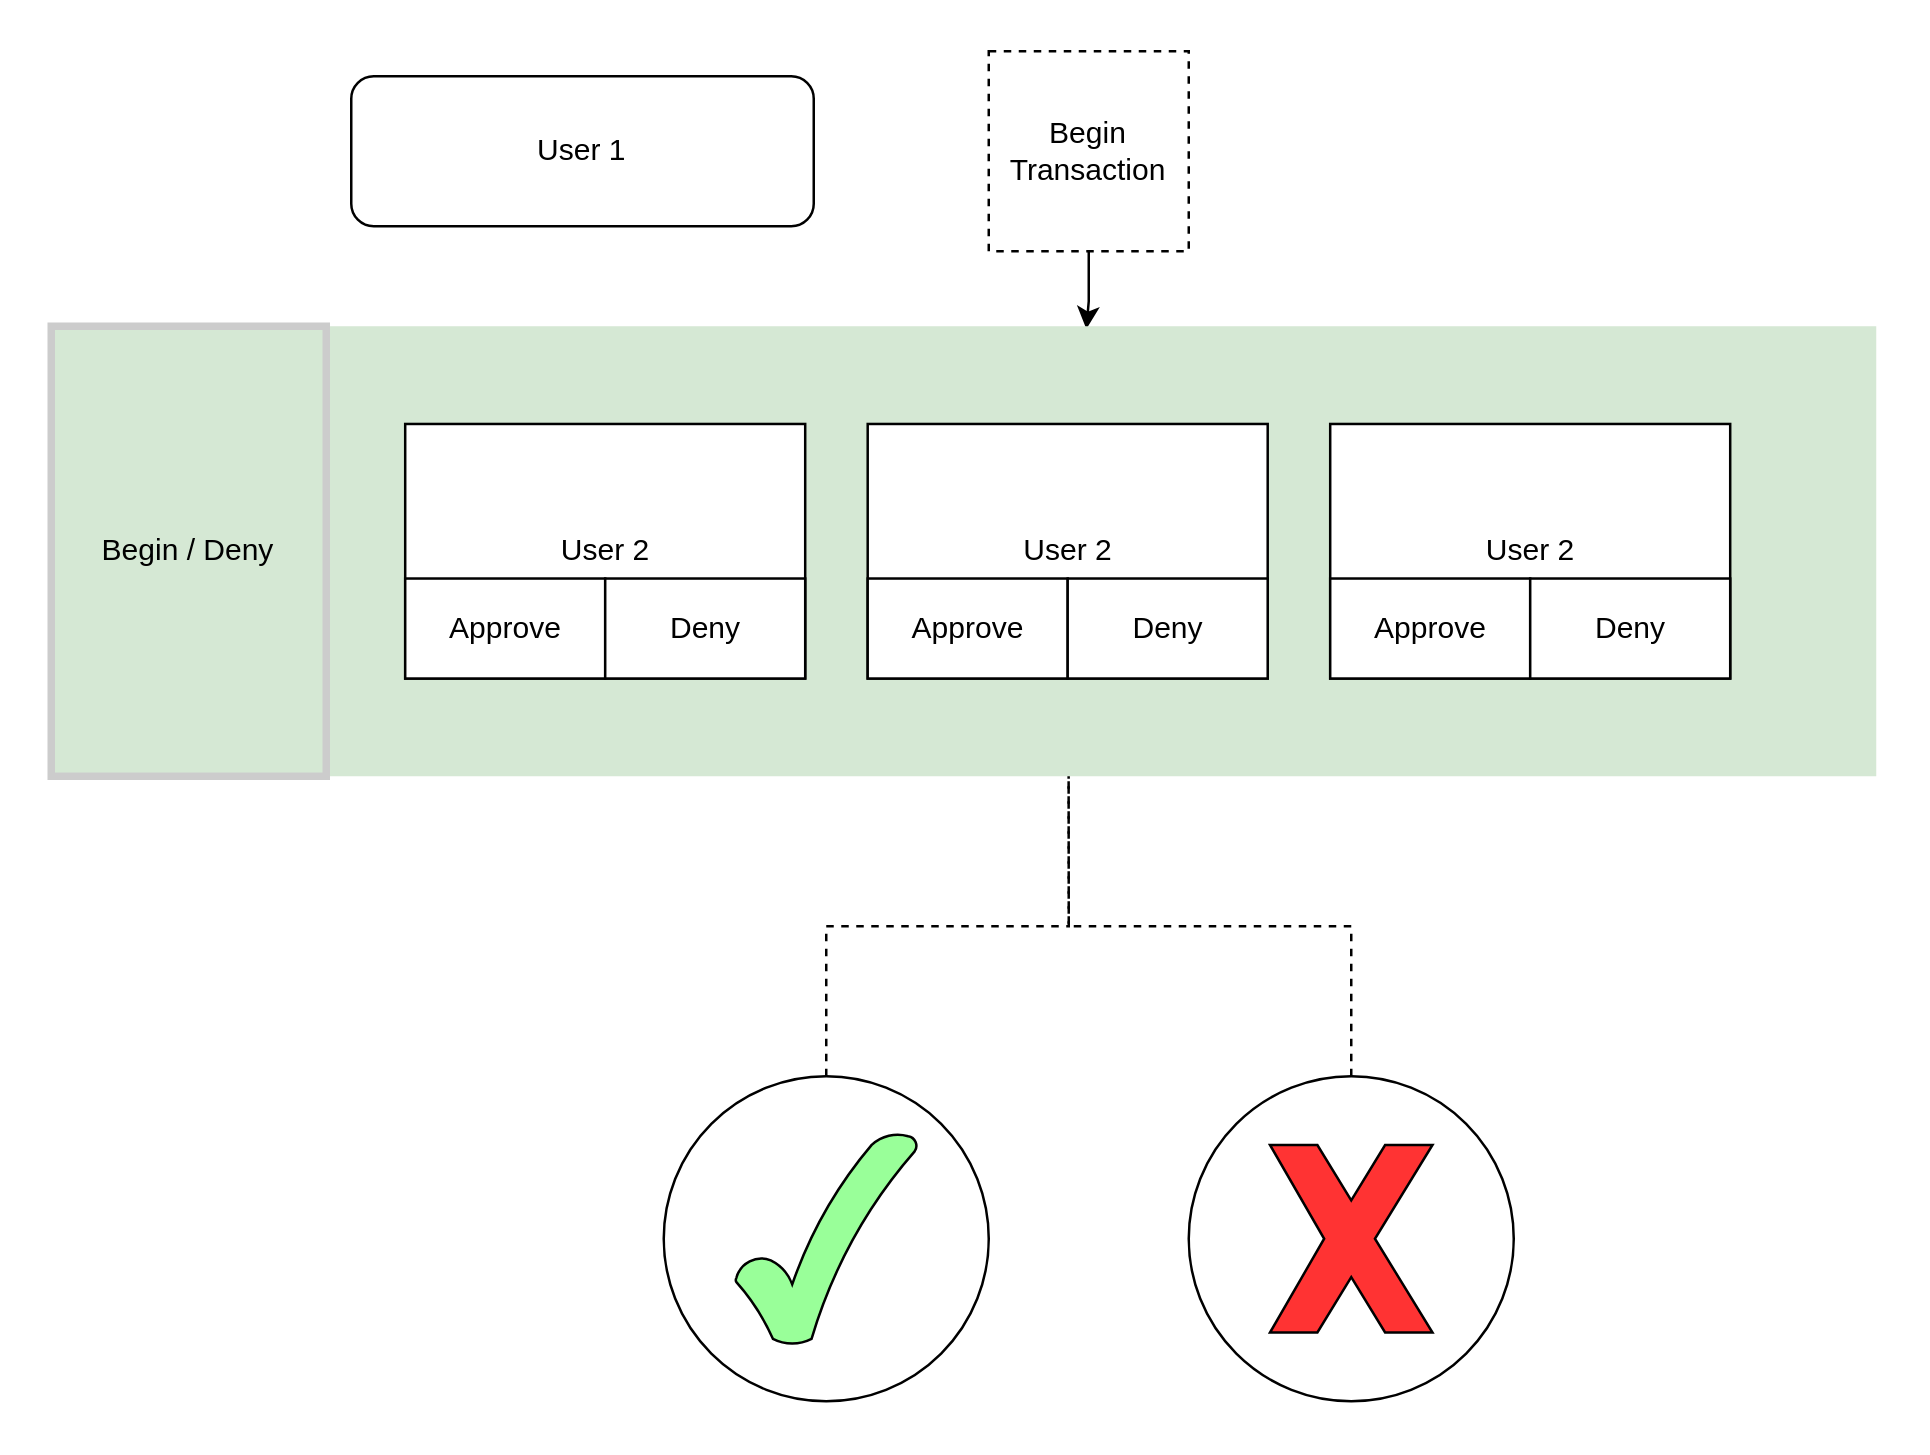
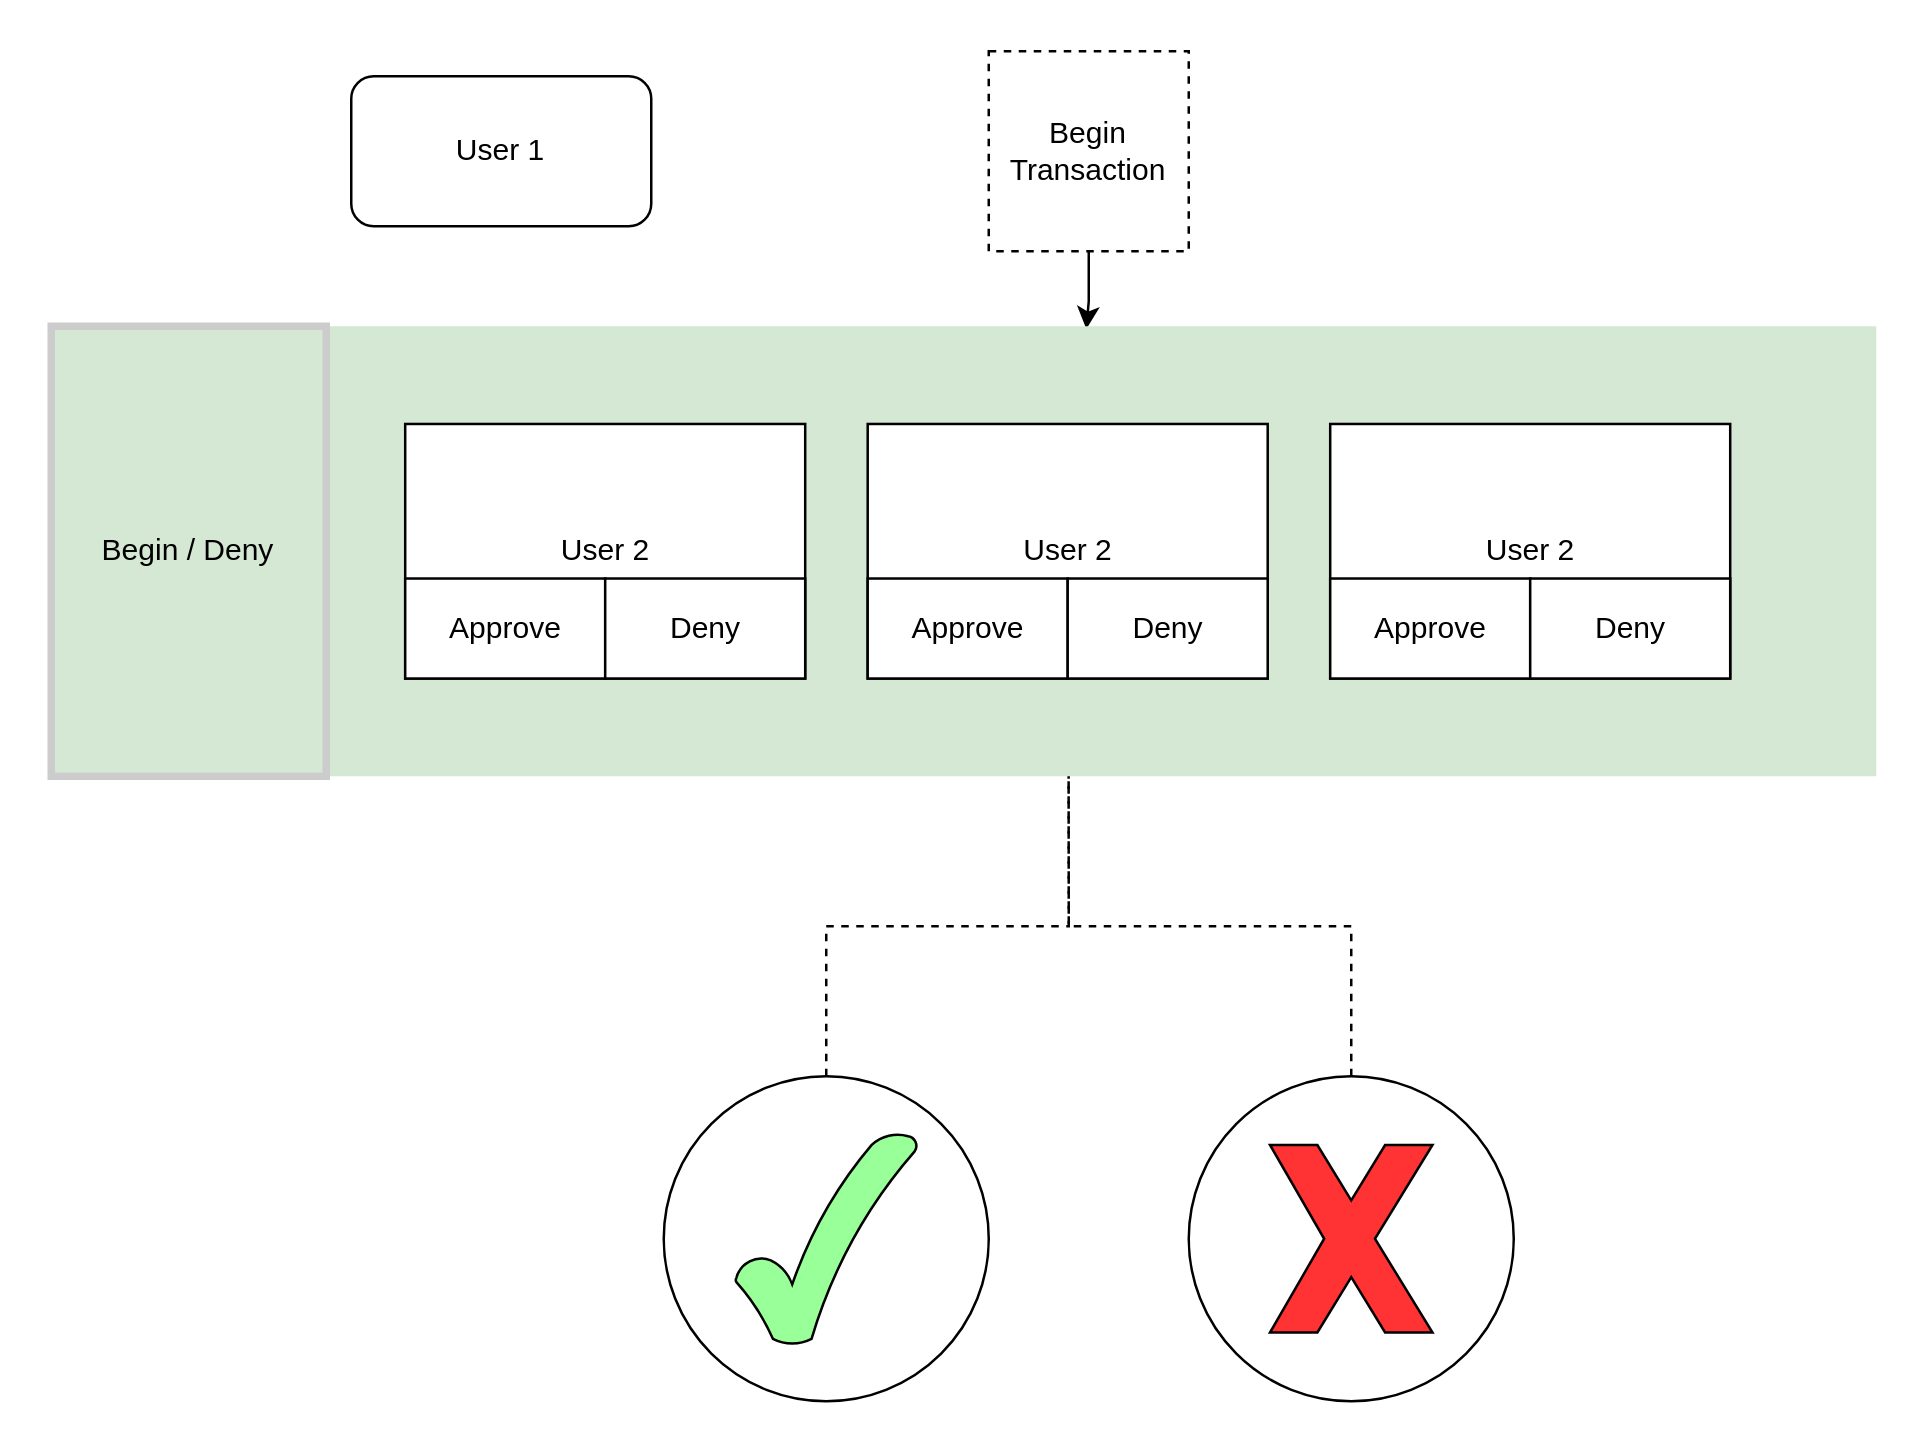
(583, 151) -> (501, 151)
